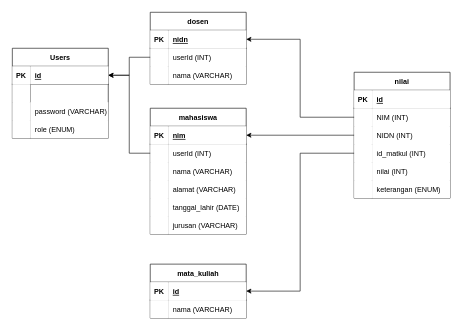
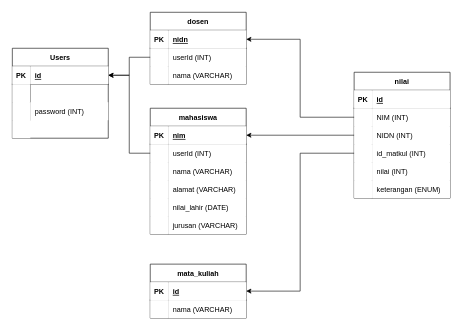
(70, 112) -> (62, 112)
(69, 129) -> none
(209, 208) -> (203, 208)
